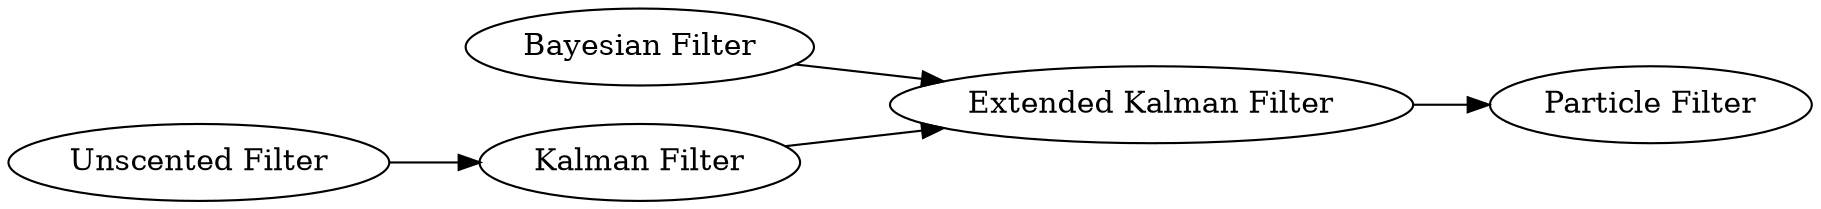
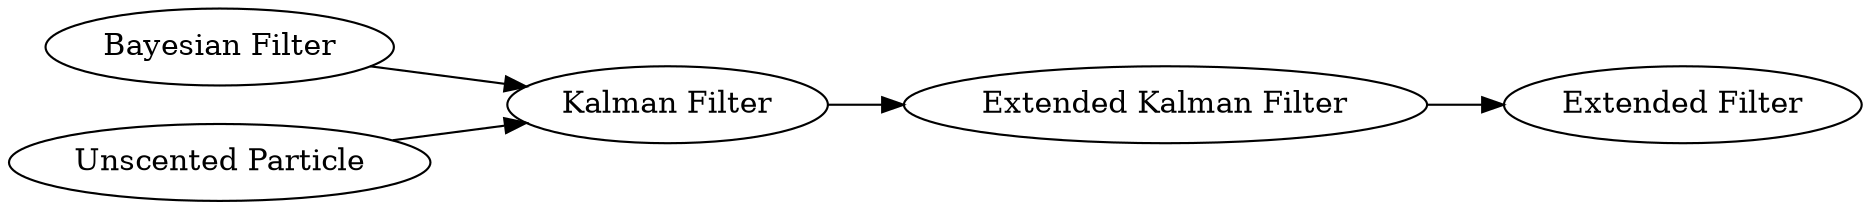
(858, 72) -> (438, 75)
(1651, 105) -> (1683, 105)
(199, 162) -> (220, 162)
